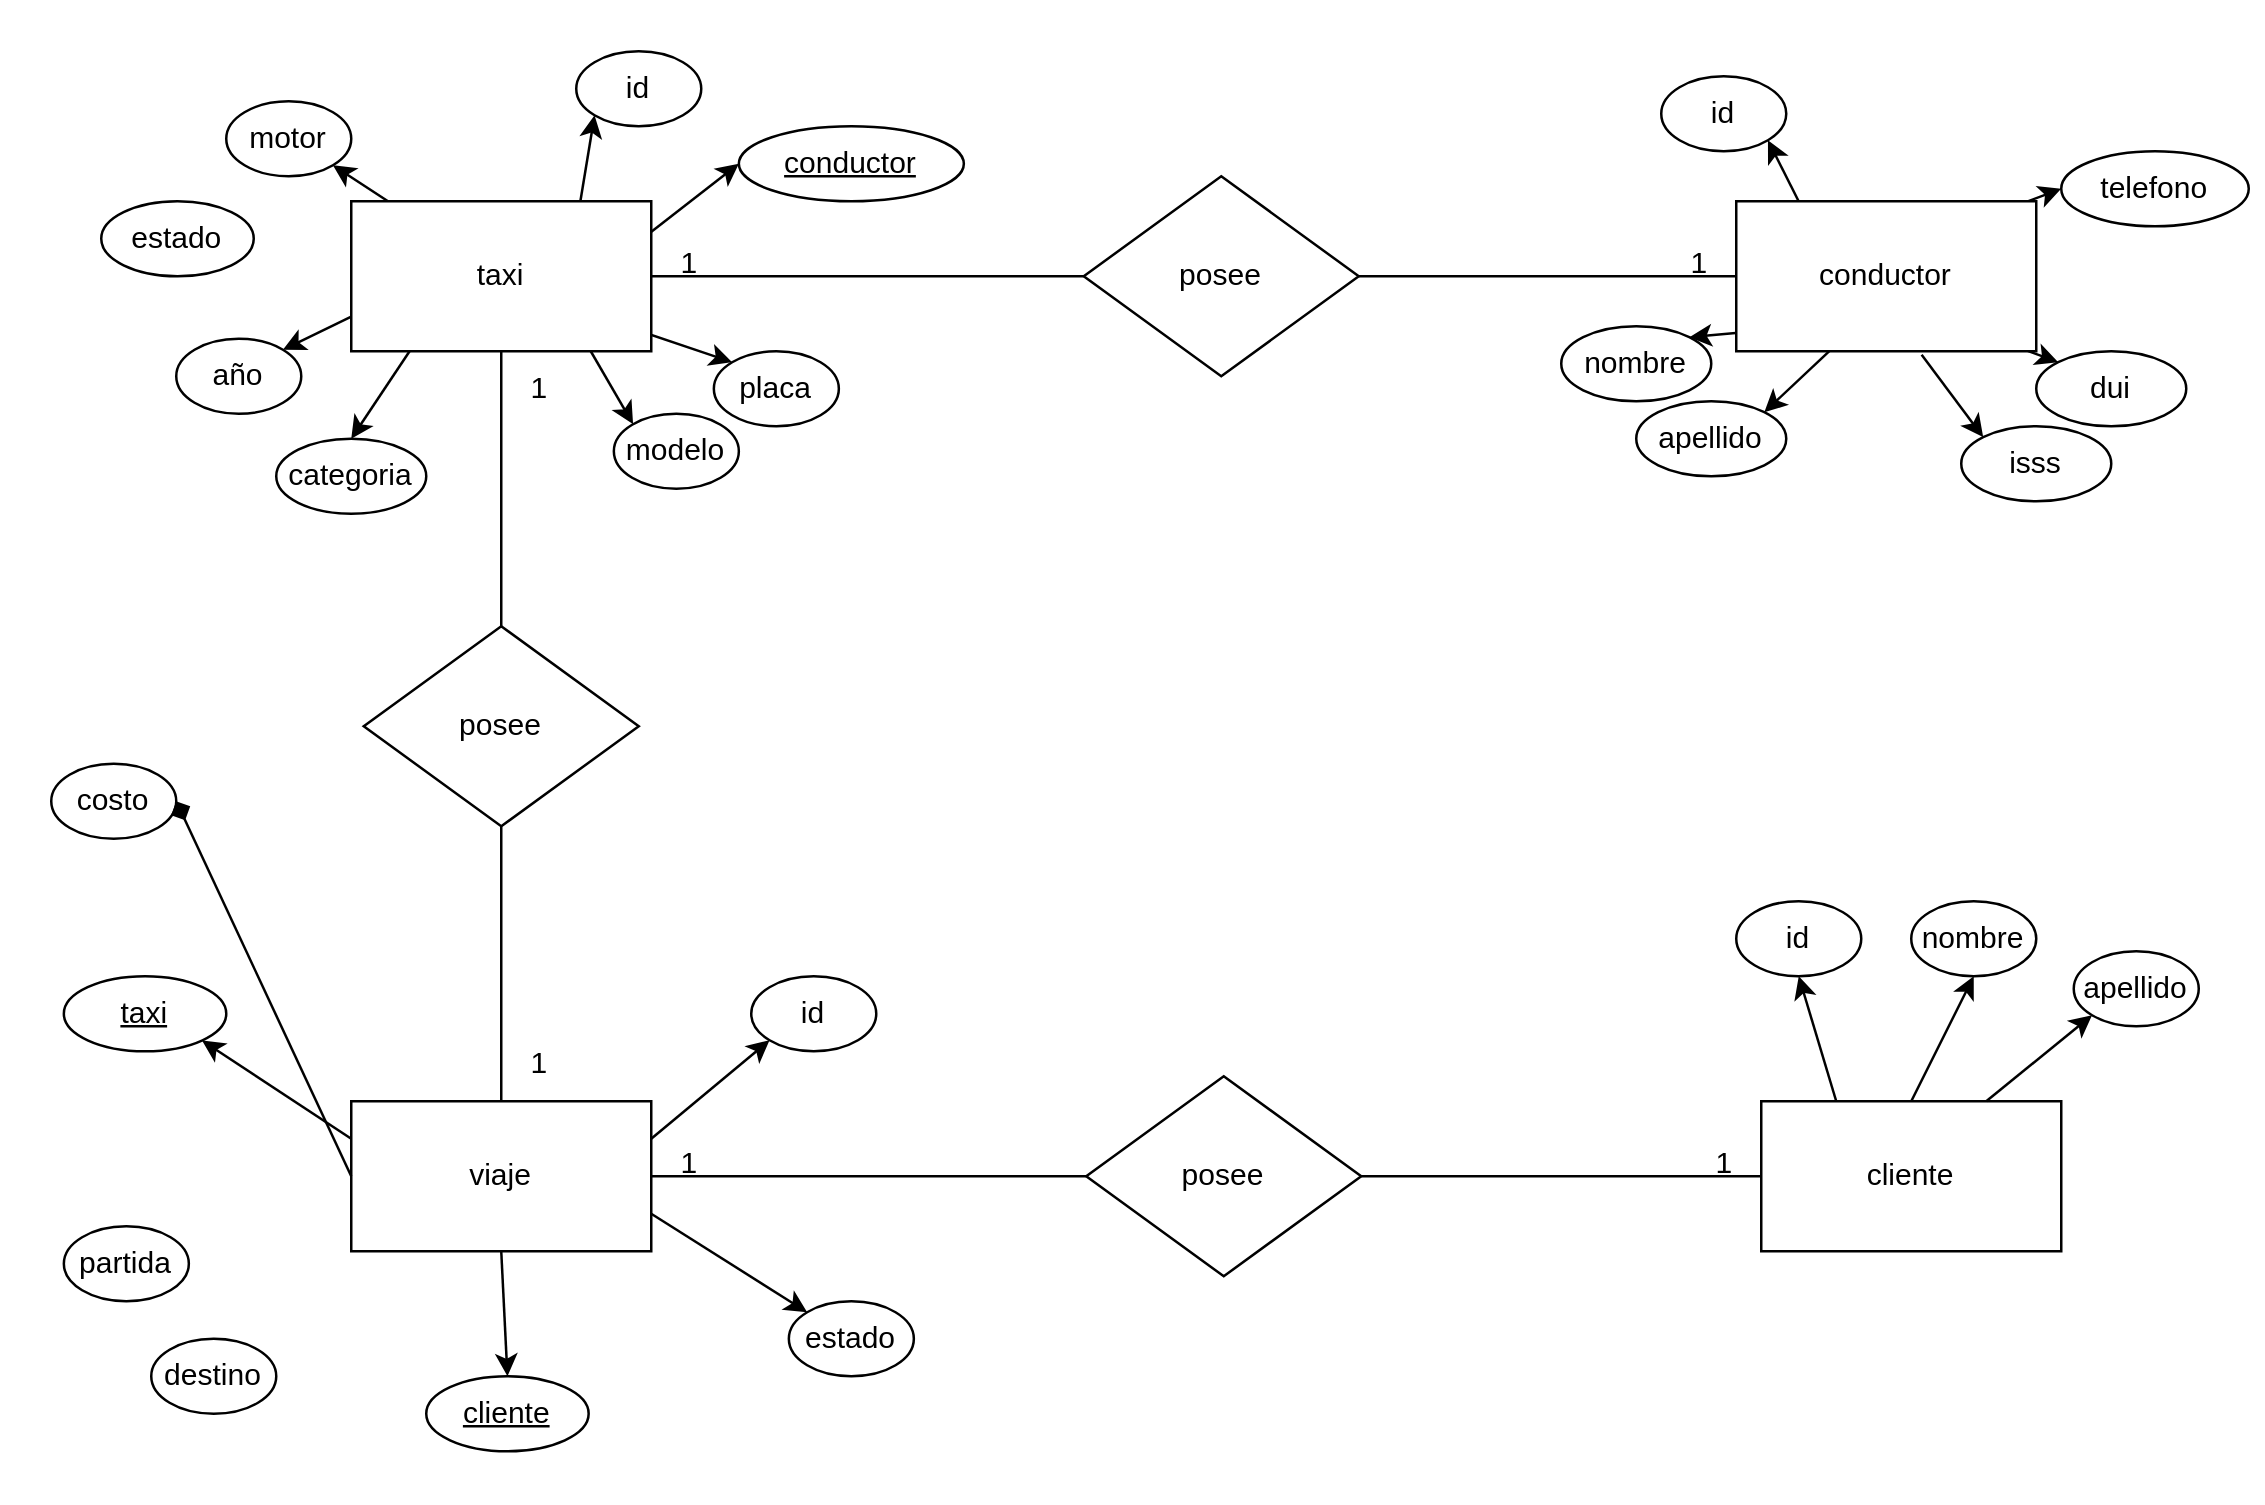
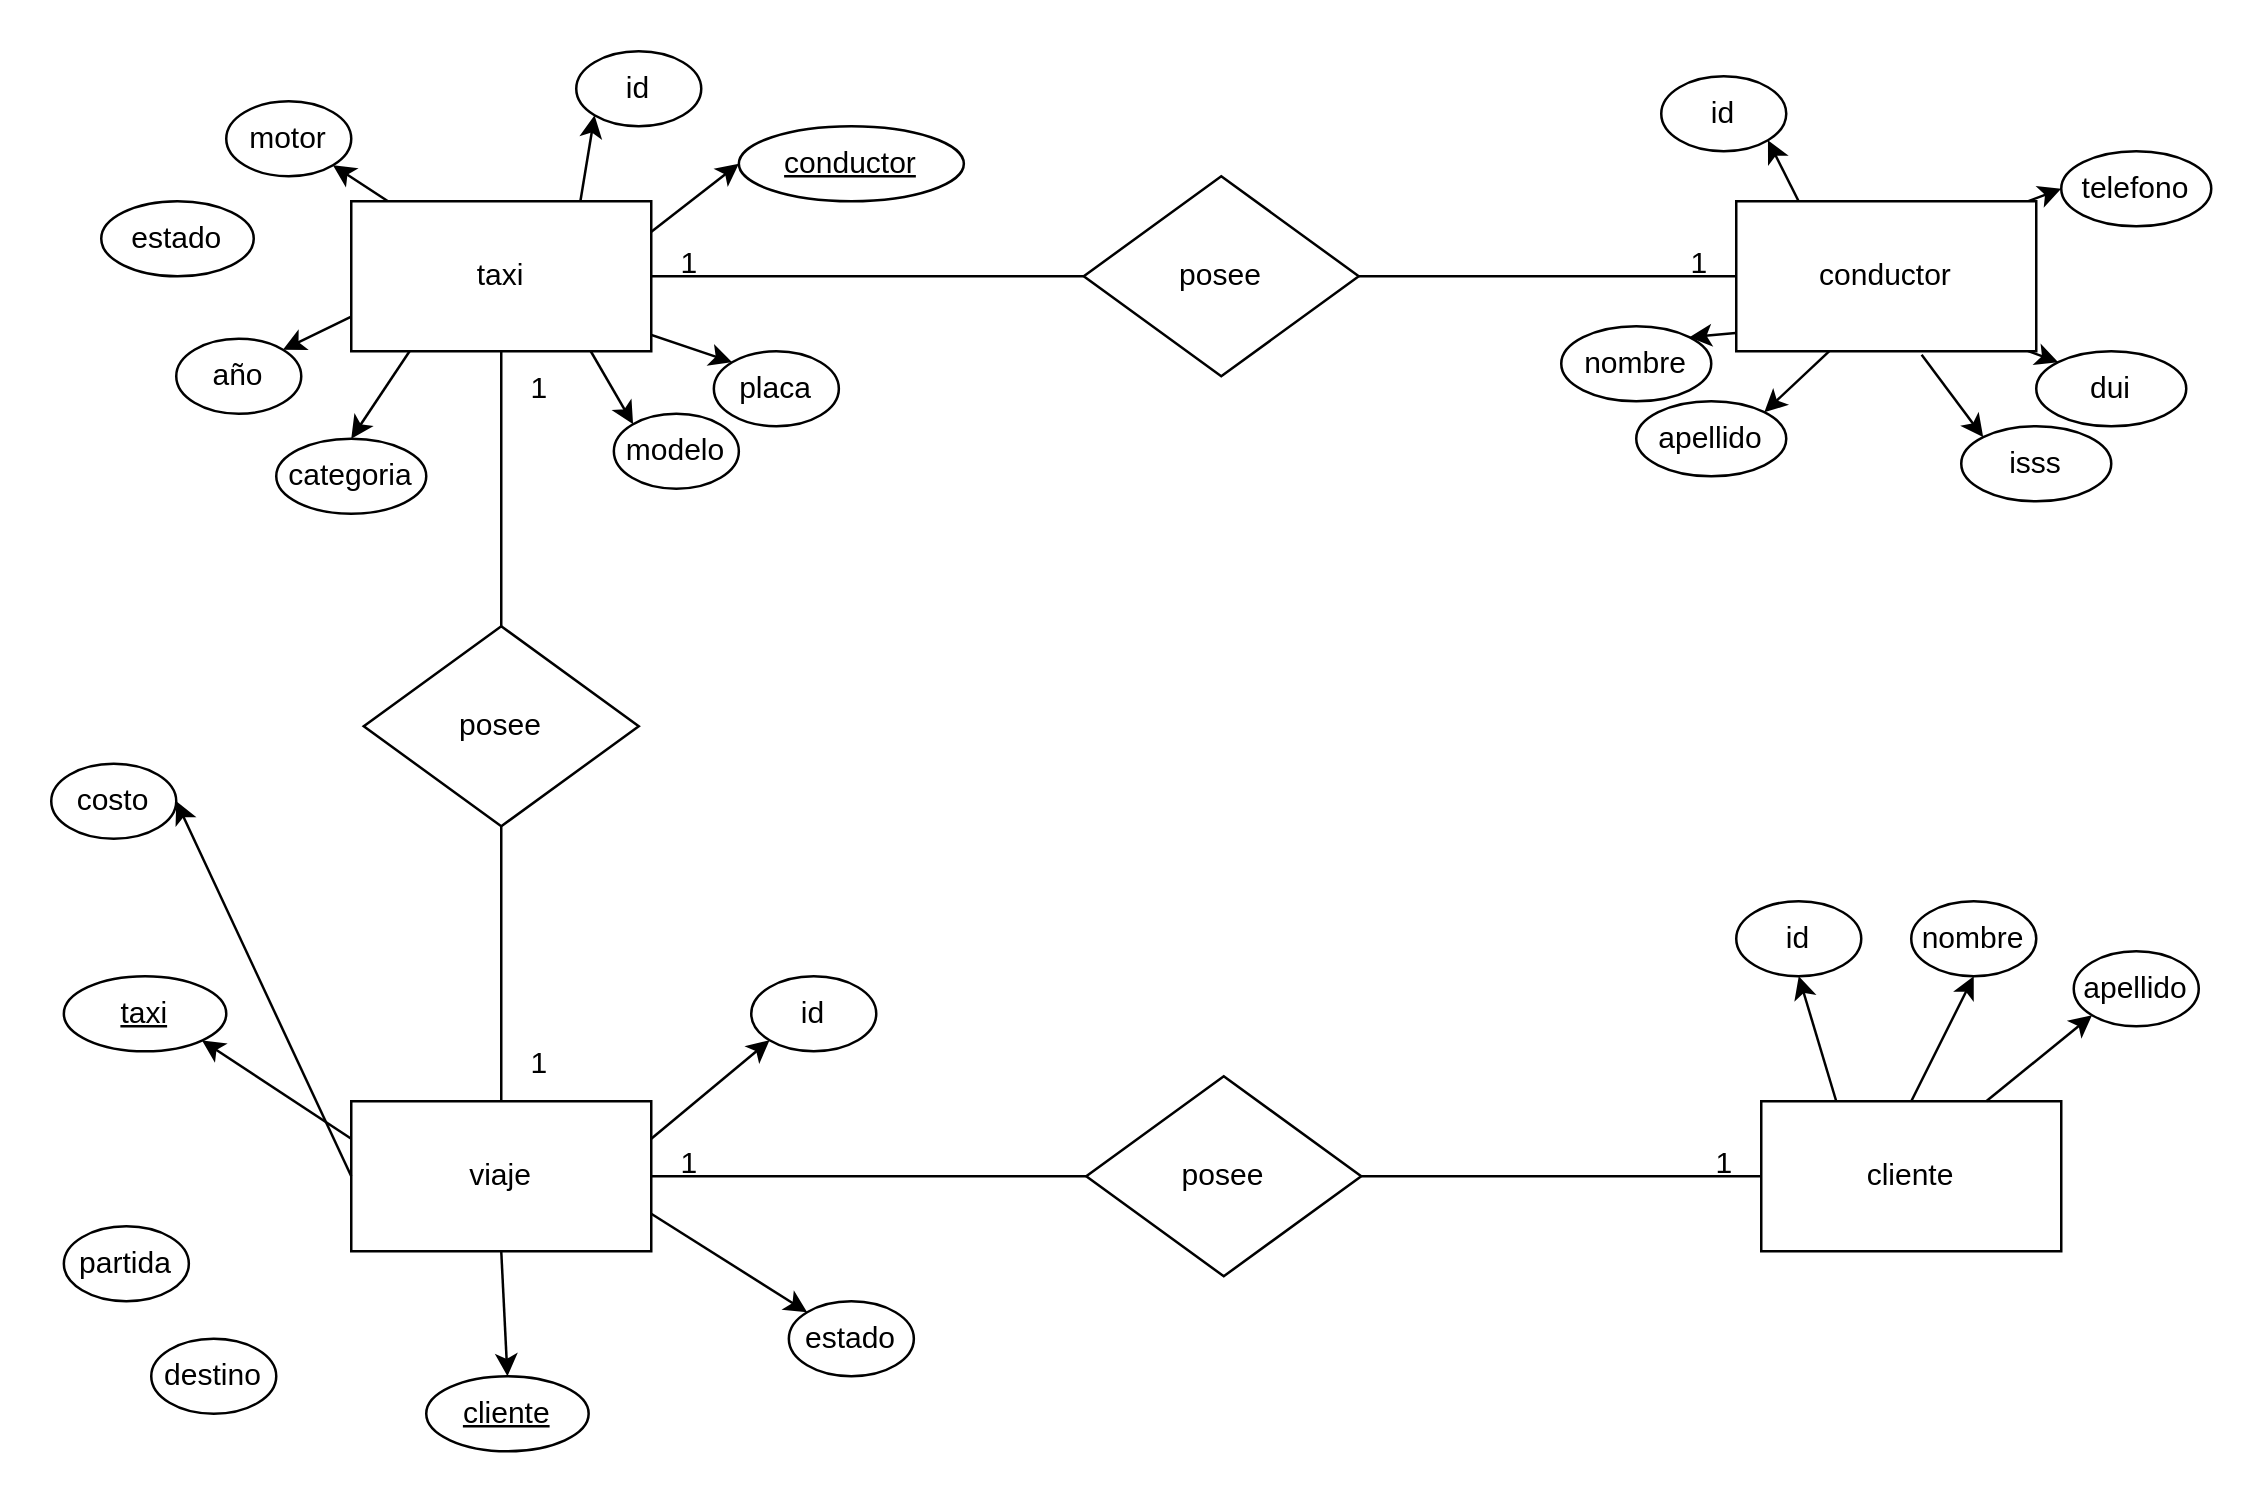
(2155, 189) -> (2136, 189)
(184, 819) -> (184, 817)
